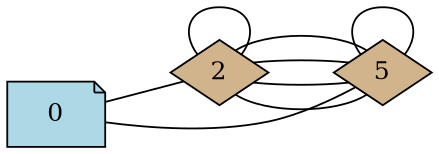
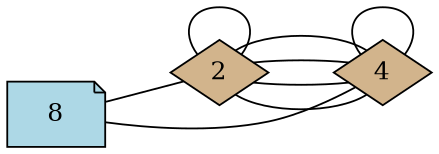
(383, 73) -> (383, 73)
(56, 114) -> (56, 114)
